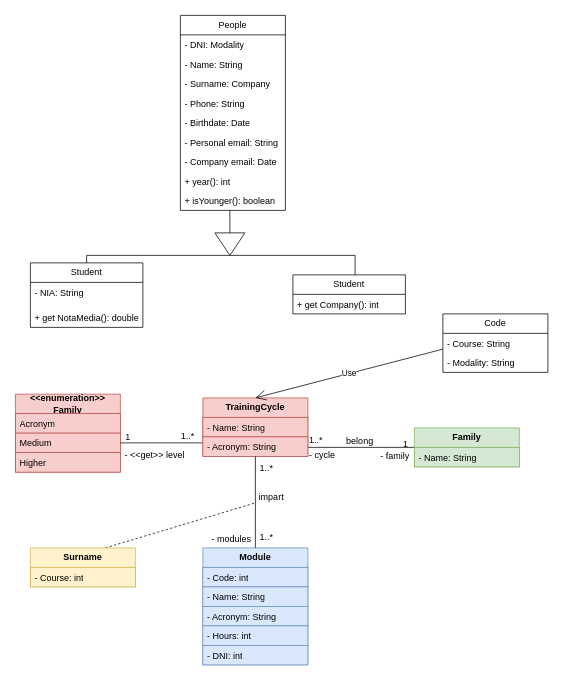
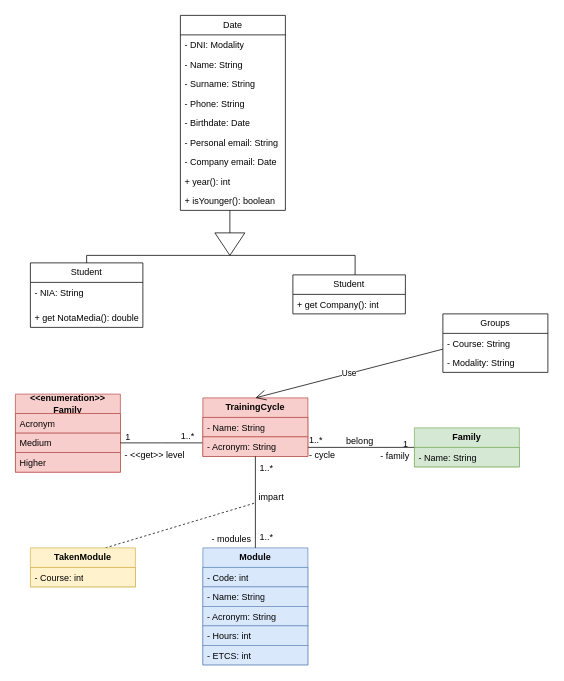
(233, 25) -> (233, 25)
(227, 85) -> (223, 85)
(495, 324) -> (495, 324)
(83, 558) -> (83, 558)
(228, 656) -> (230, 656)
